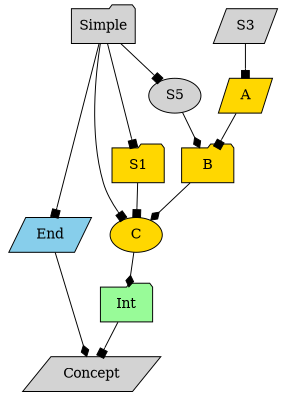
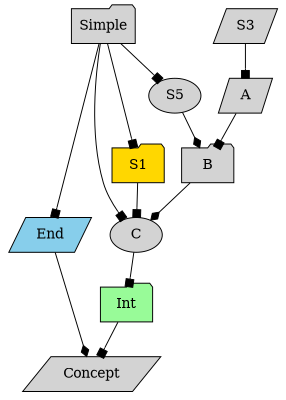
(245, 96) -> (245, 96)
(208, 165) -> (208, 165)
(136, 235) -> (136, 235)
(132, 264) -> (132, 265)
